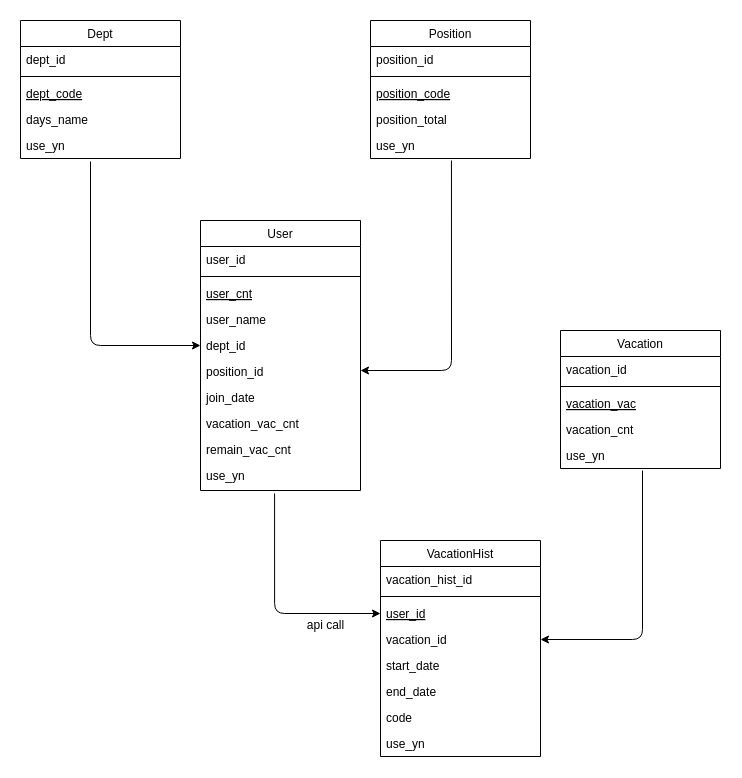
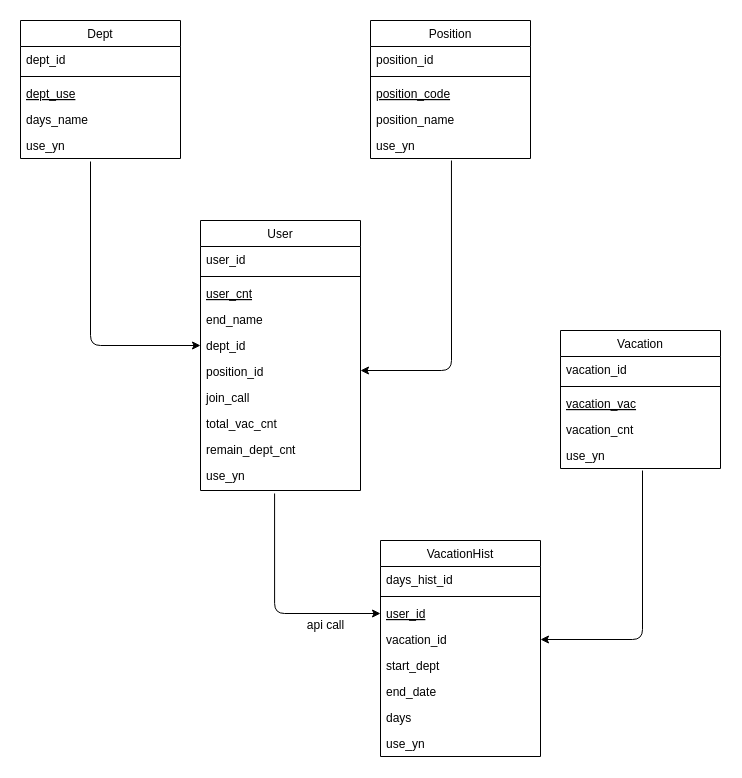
(56, 94) -> (53, 94)
(418, 120) -> (417, 120)
(236, 320) -> (233, 320)
(235, 398) -> (232, 398)
(258, 424) -> (248, 424)
(251, 450) -> (255, 450)
(435, 580) -> (423, 580)
(420, 666) -> (420, 666)
(399, 718) -> (399, 718)
